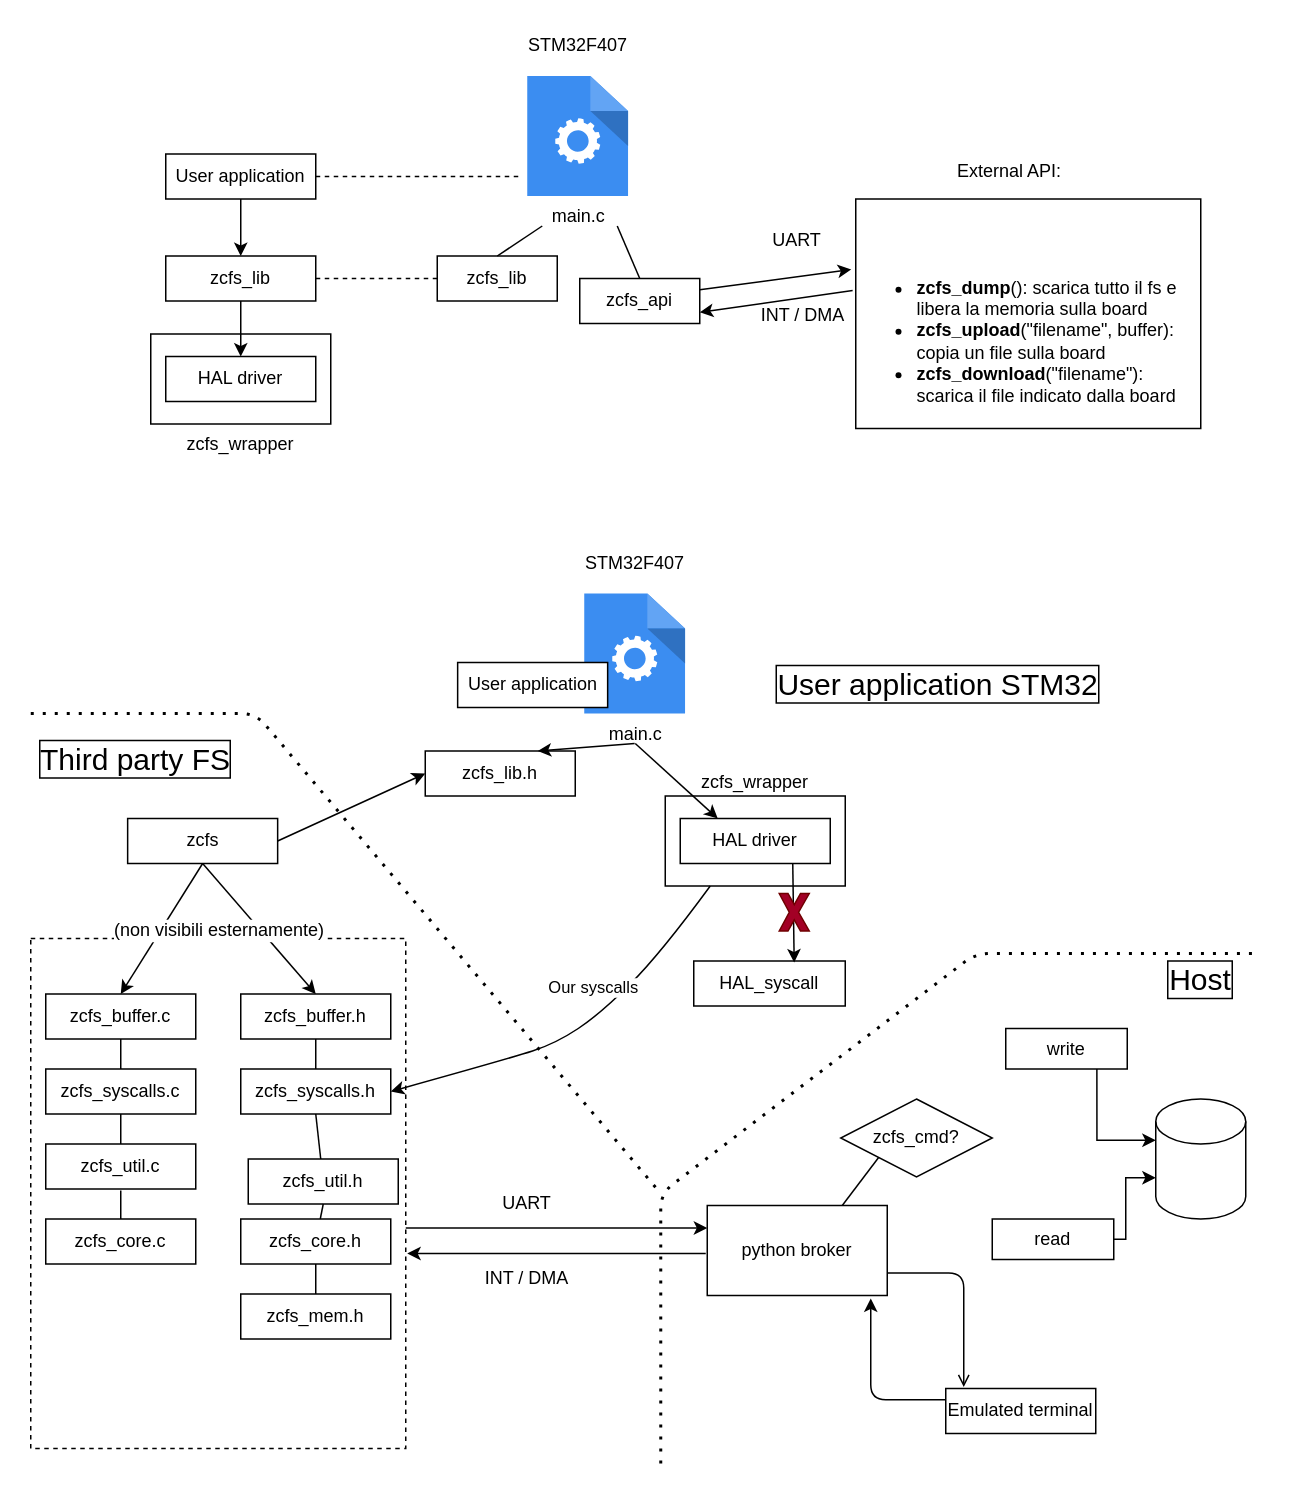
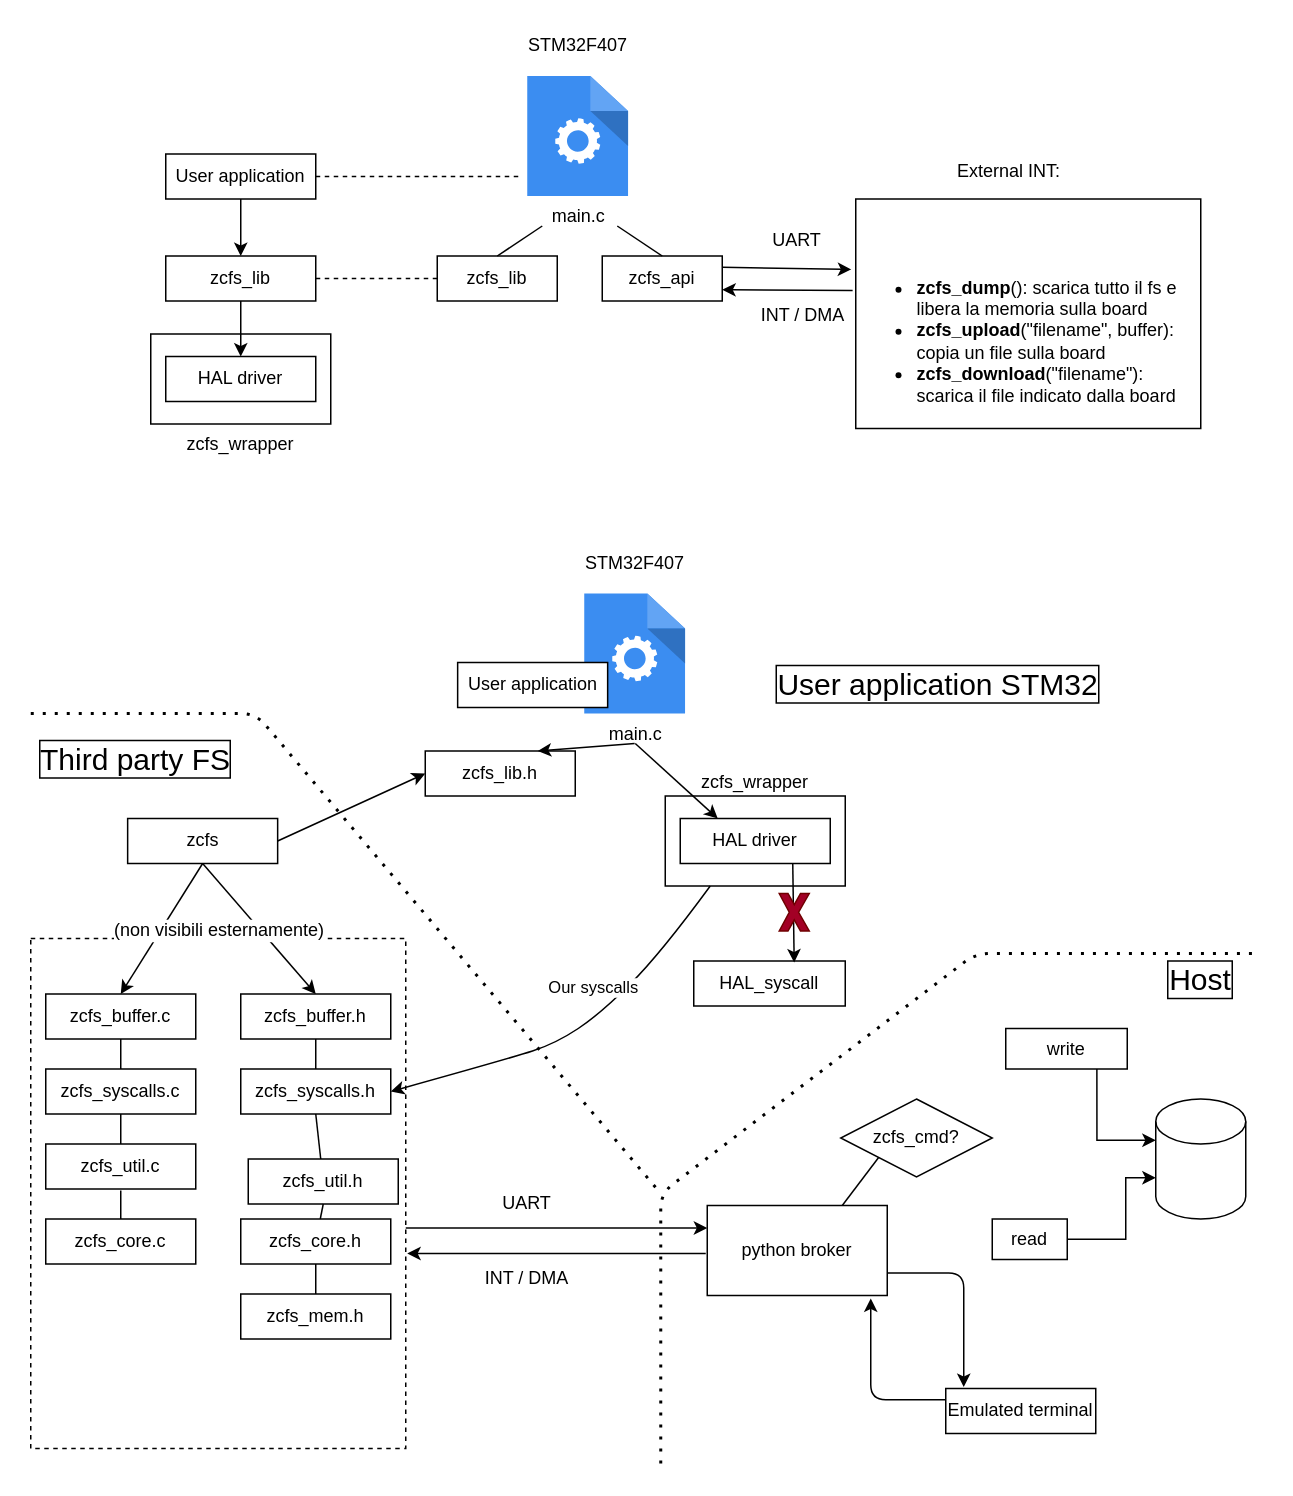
(1016, 172) -> (1016, 172)
(640, 301) -> (662, 278)
(1053, 1239) -> (1030, 1239)
(964, 1377) -> (964, 1375)
